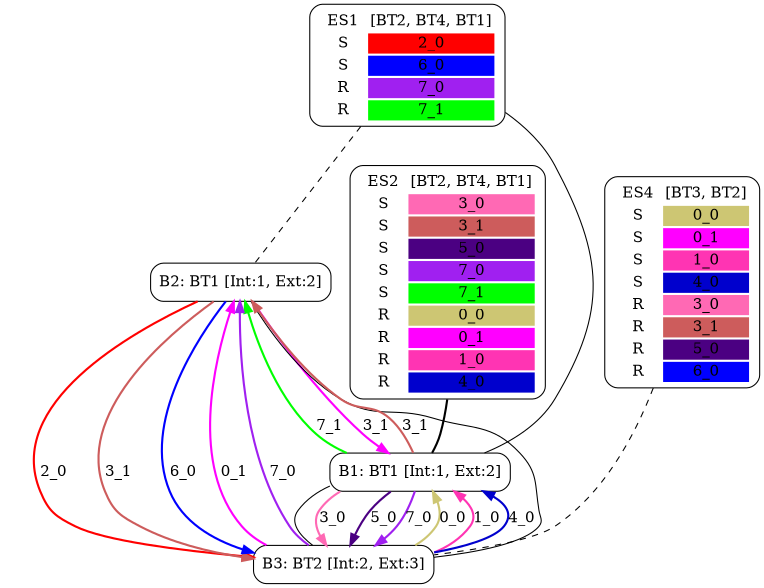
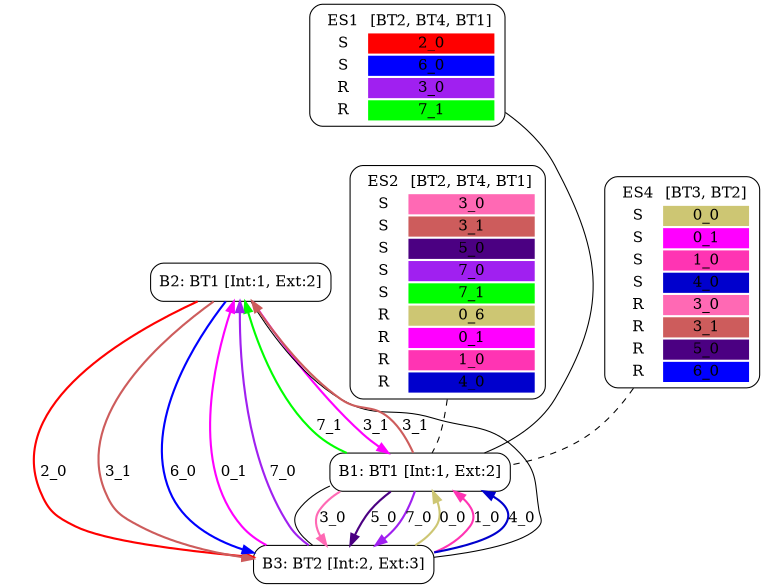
(431, 88) -> (431, 88)
(308, 195) -> none
(472, 315) -> (472, 315)
(442, 428) -> (442, 428)
(574, 512) -> (581, 440)
